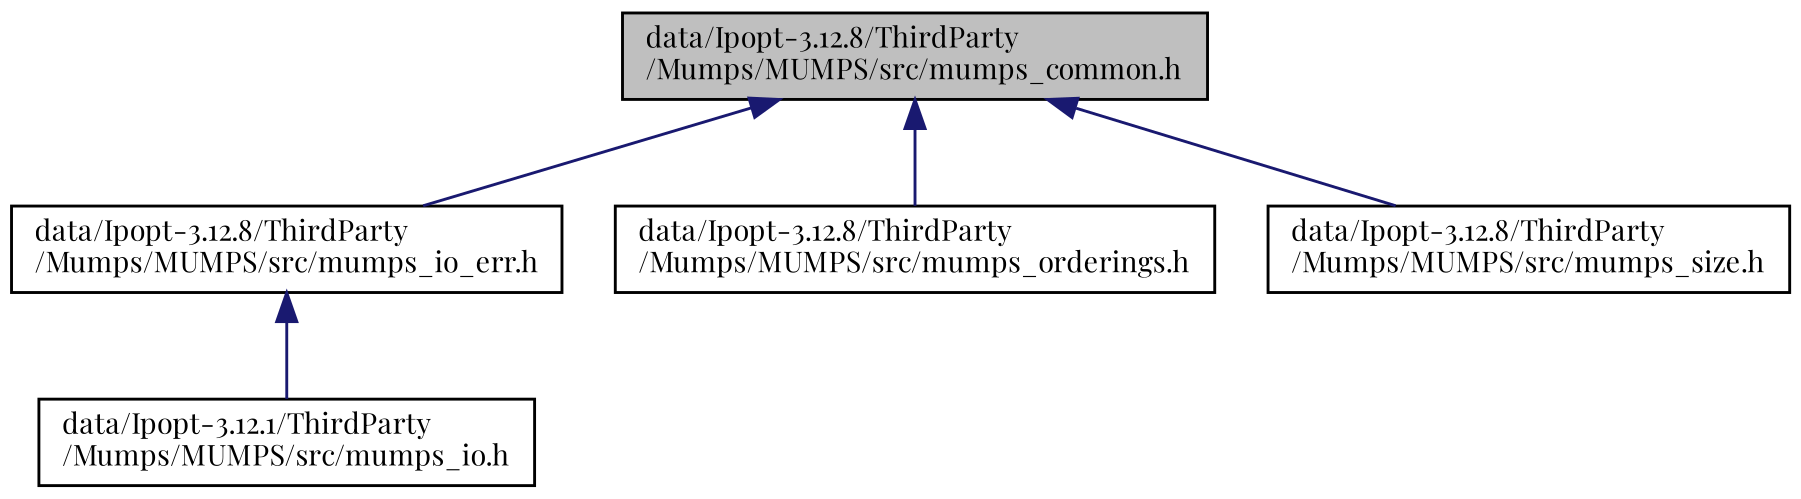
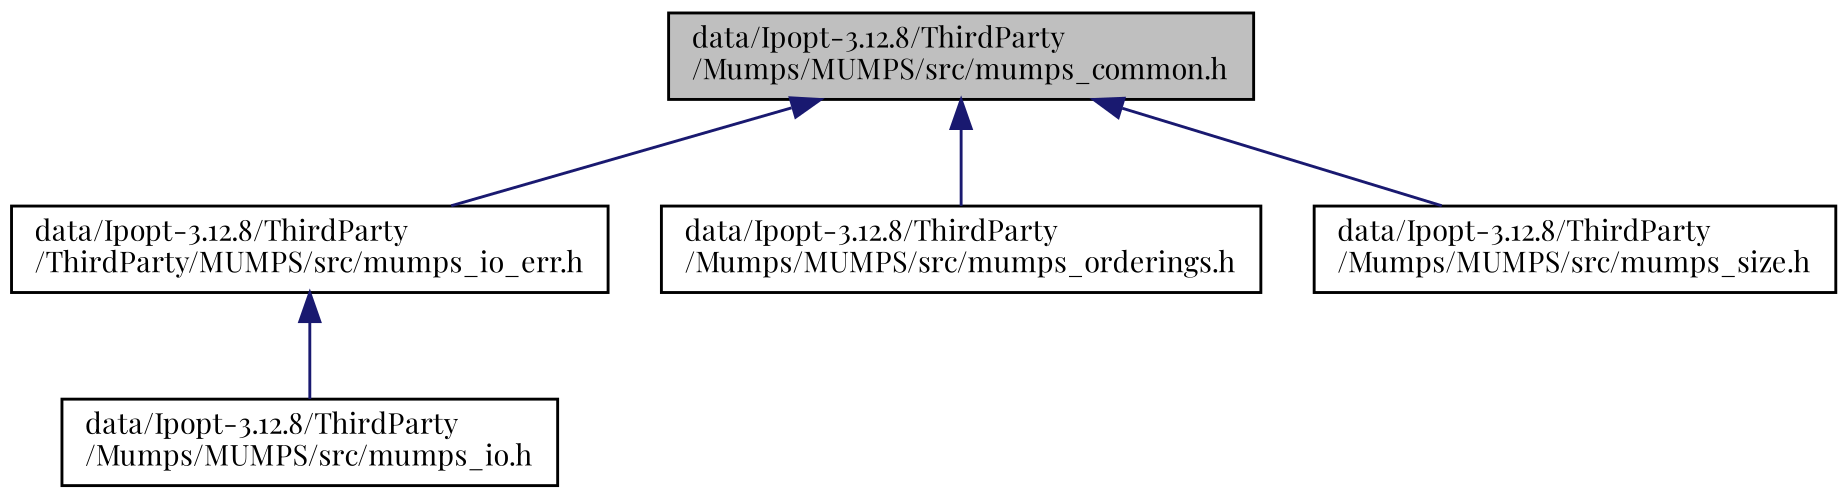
(287, 249) -> (310, 249)
(287, 442) -> (310, 442)
